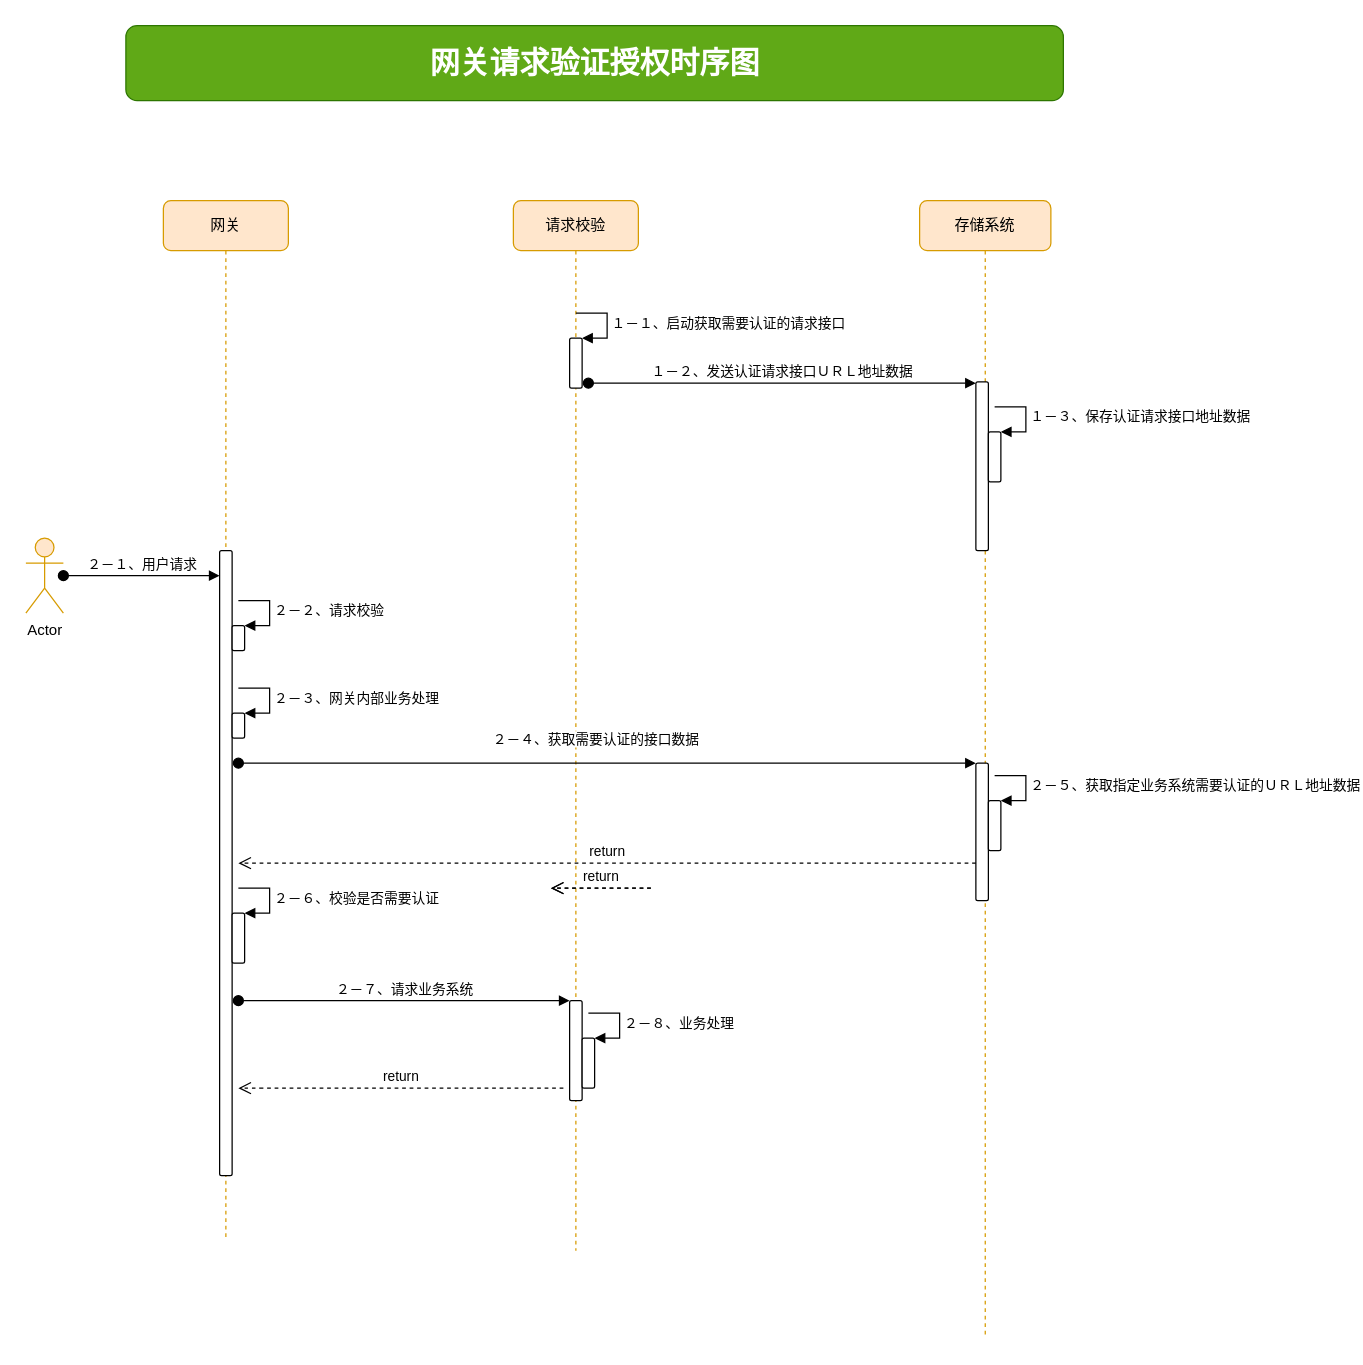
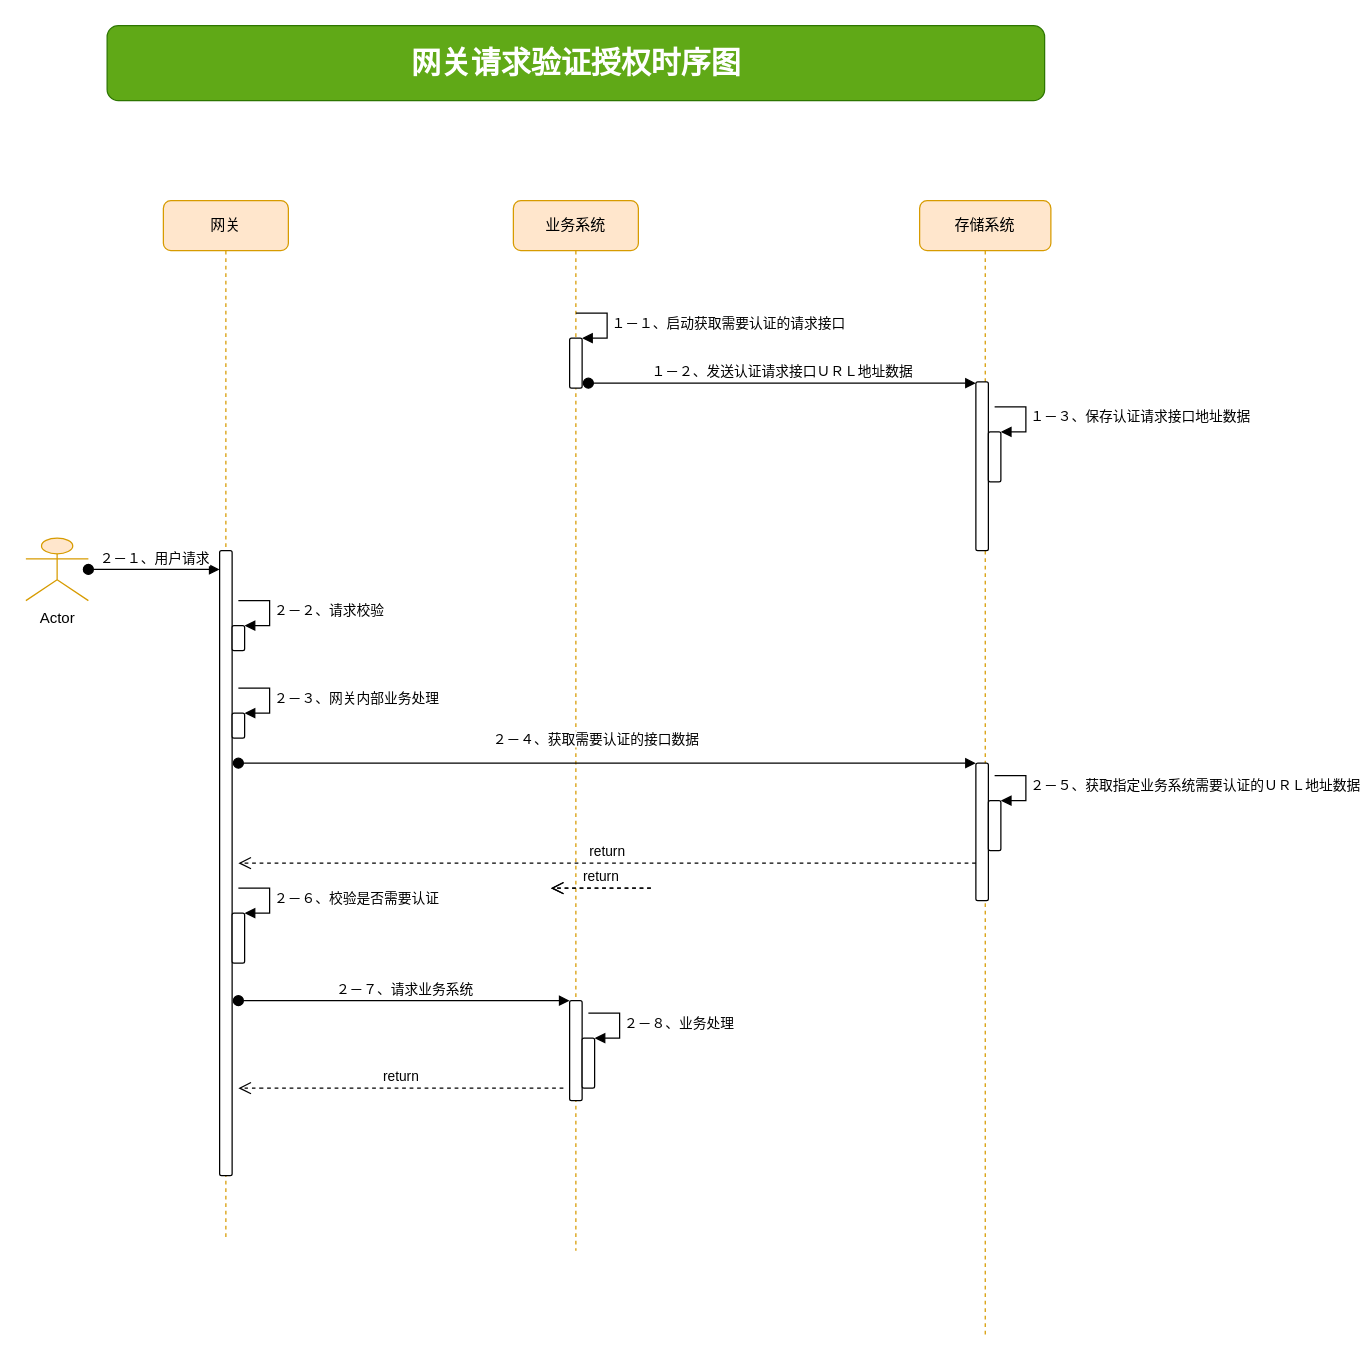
(594, 63) -> (576, 63)
(576, 226) -> (576, 226)
(44, 576) -> (57, 569)
